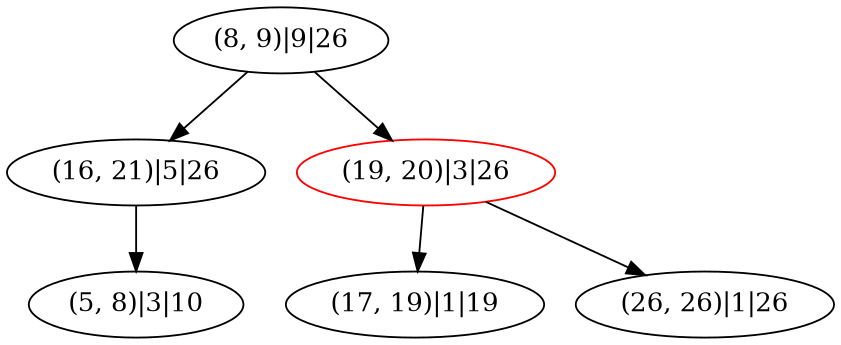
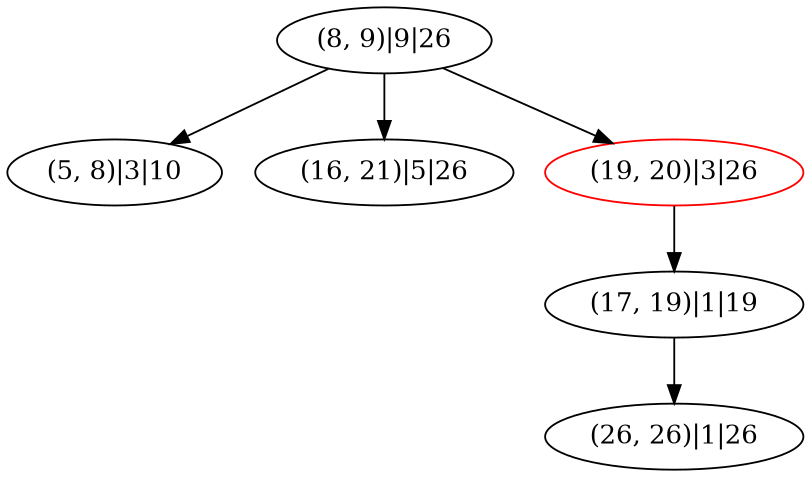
(136, 230) -> (258, 102)
(557, 235) -> (674, 362)
